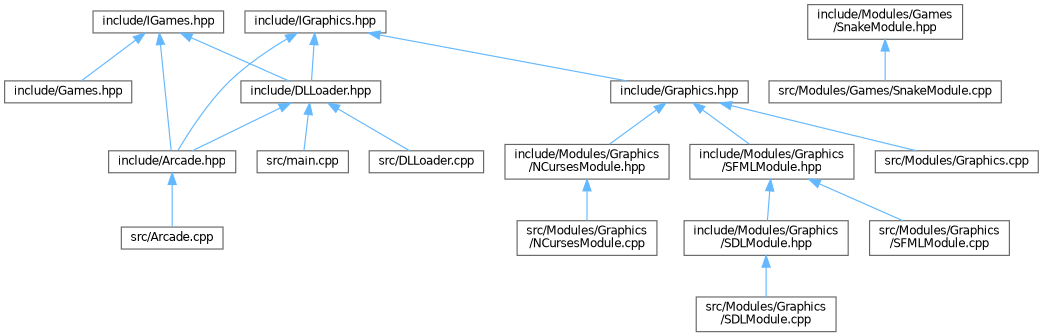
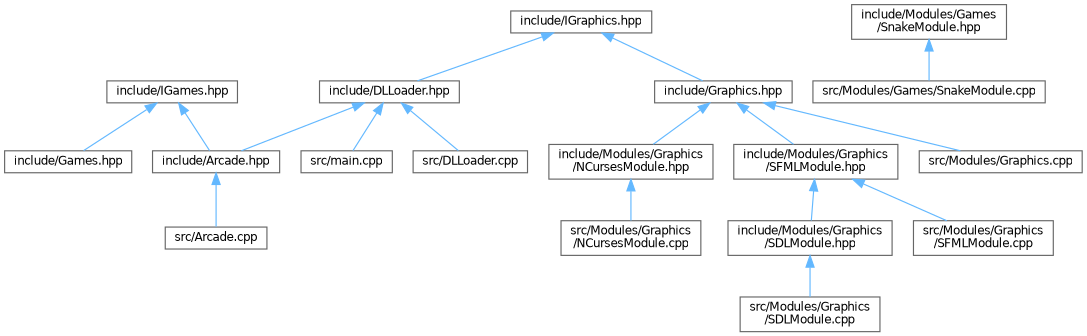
(240, 59) -> none
(224, 87) -> none
